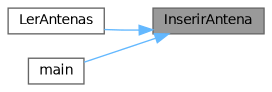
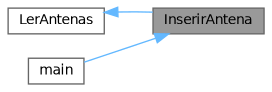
(122, 30) -> (135, 12)
